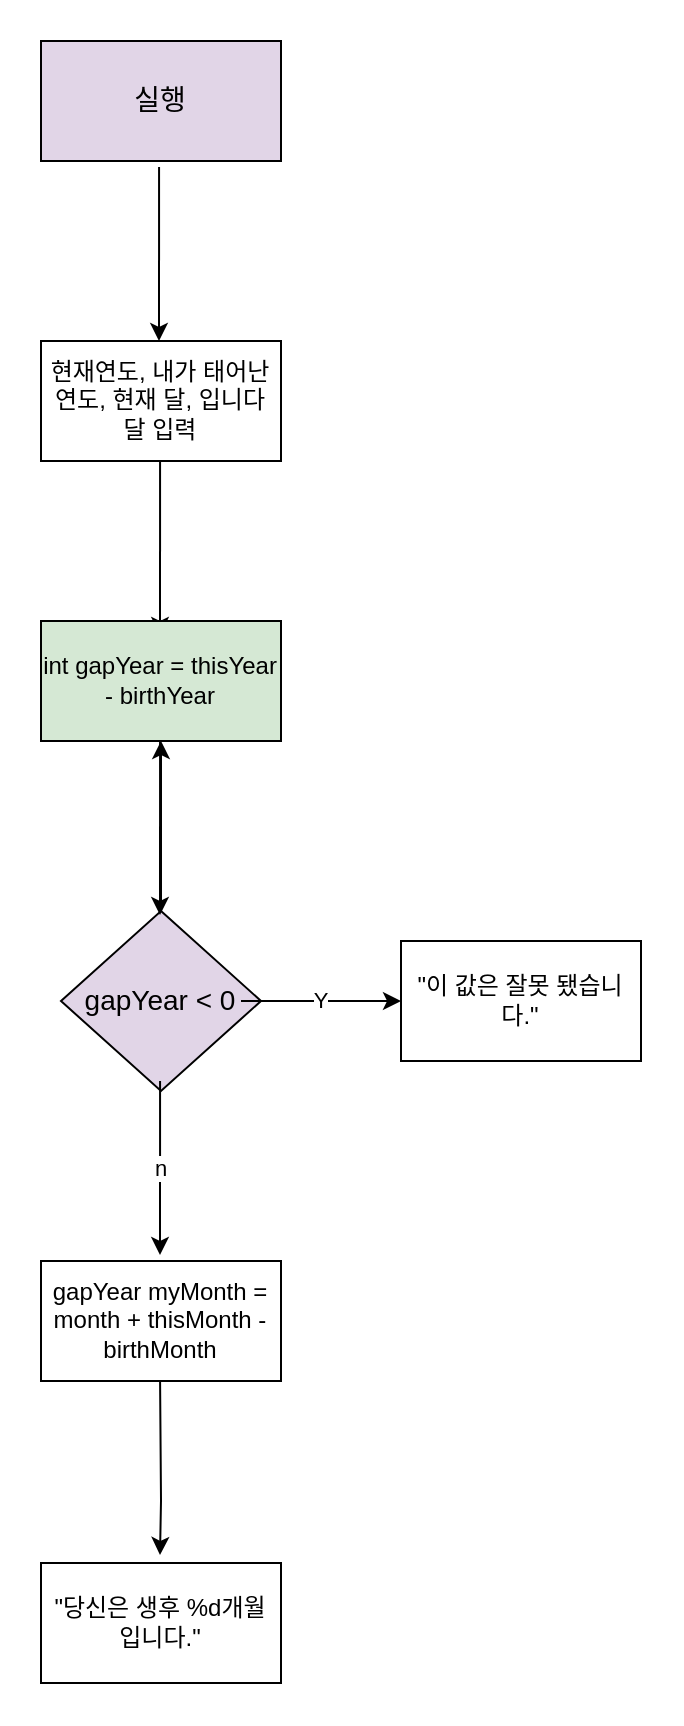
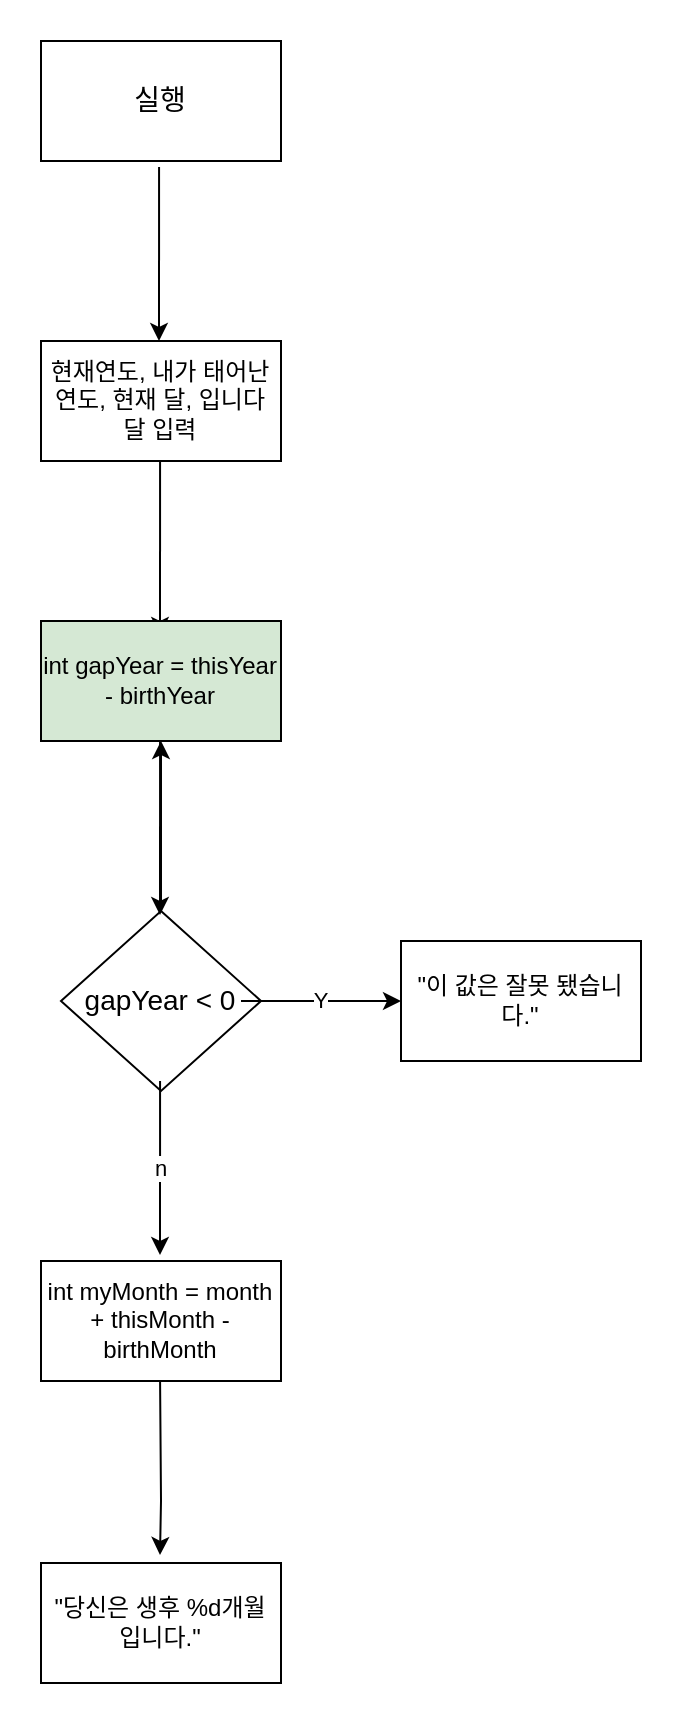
(161, 101) -> (161, 101)
(161, 1001) -> (161, 1001)
(161, 1321) -> (161, 1321)
